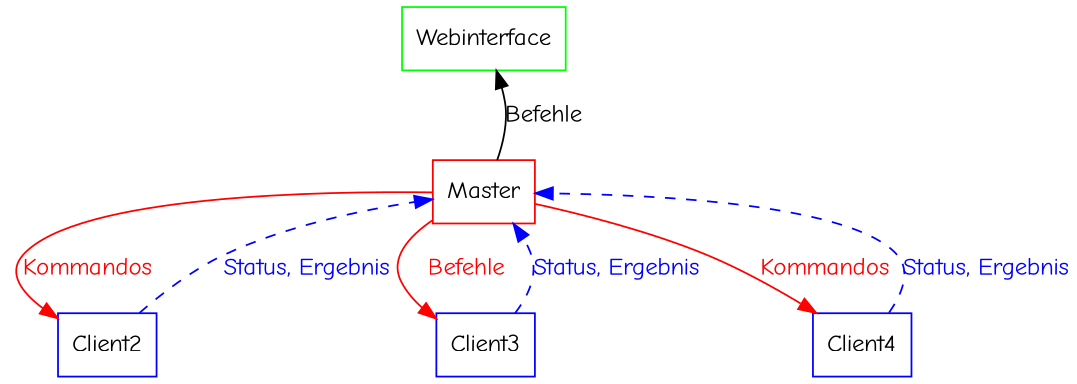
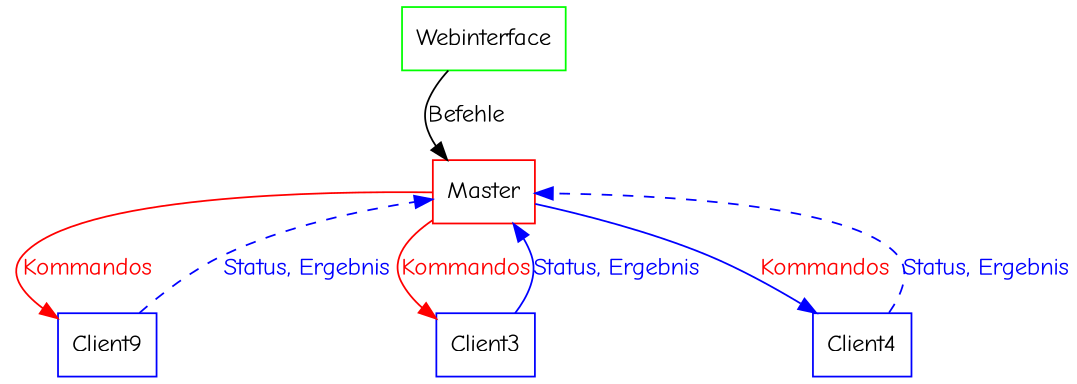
(506, 124) -> (426, 106)
(672, 242) -> (672, 242)
(466, 268) -> (466, 268)
(533, 277) -> (533, 277)
(107, 345) -> (107, 345)
